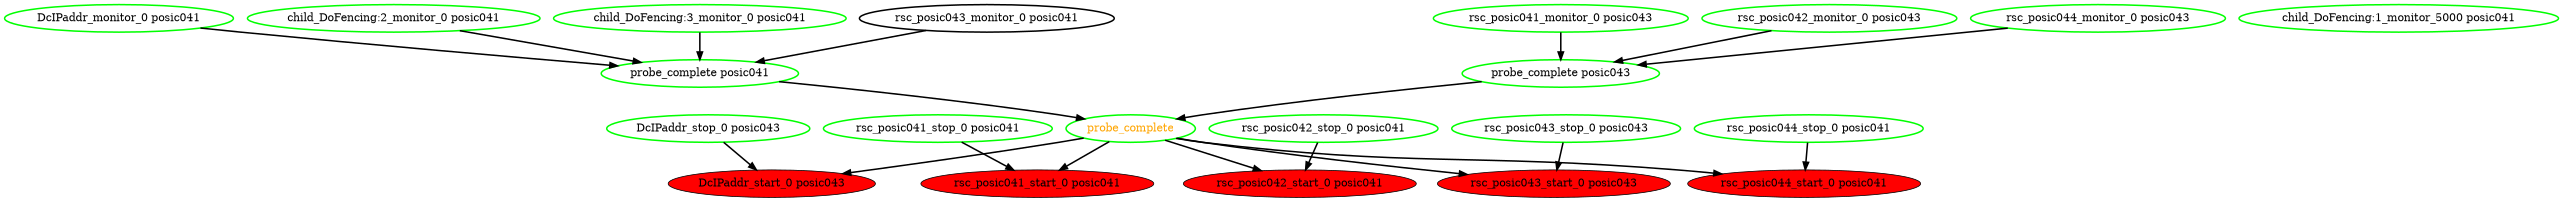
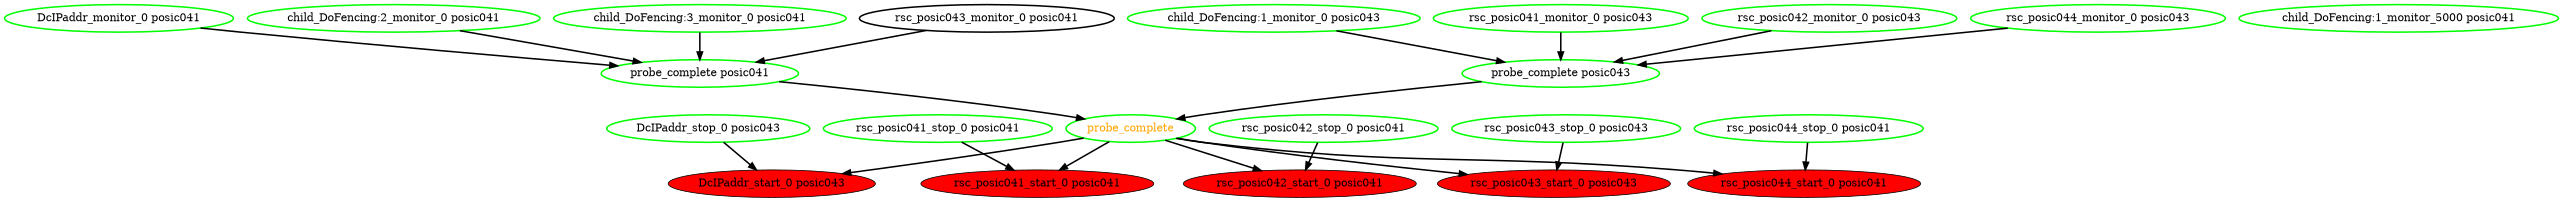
none -> (1274, 18)
